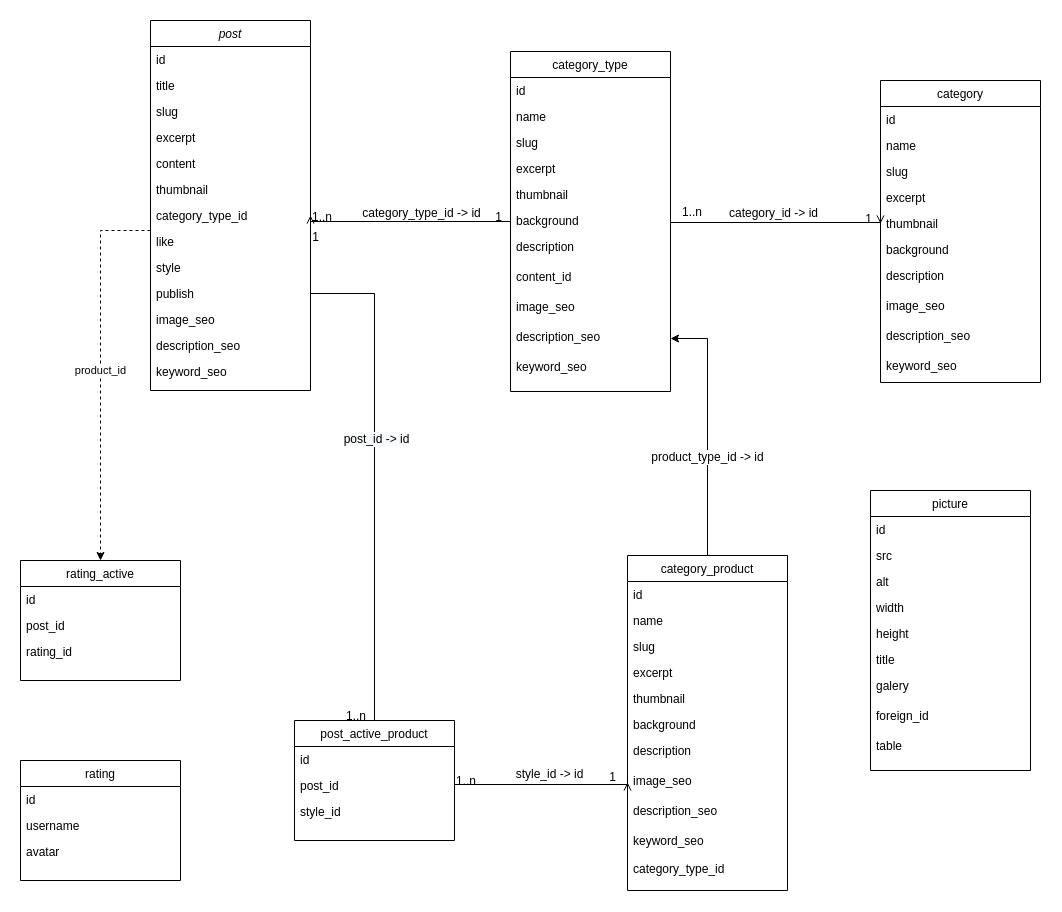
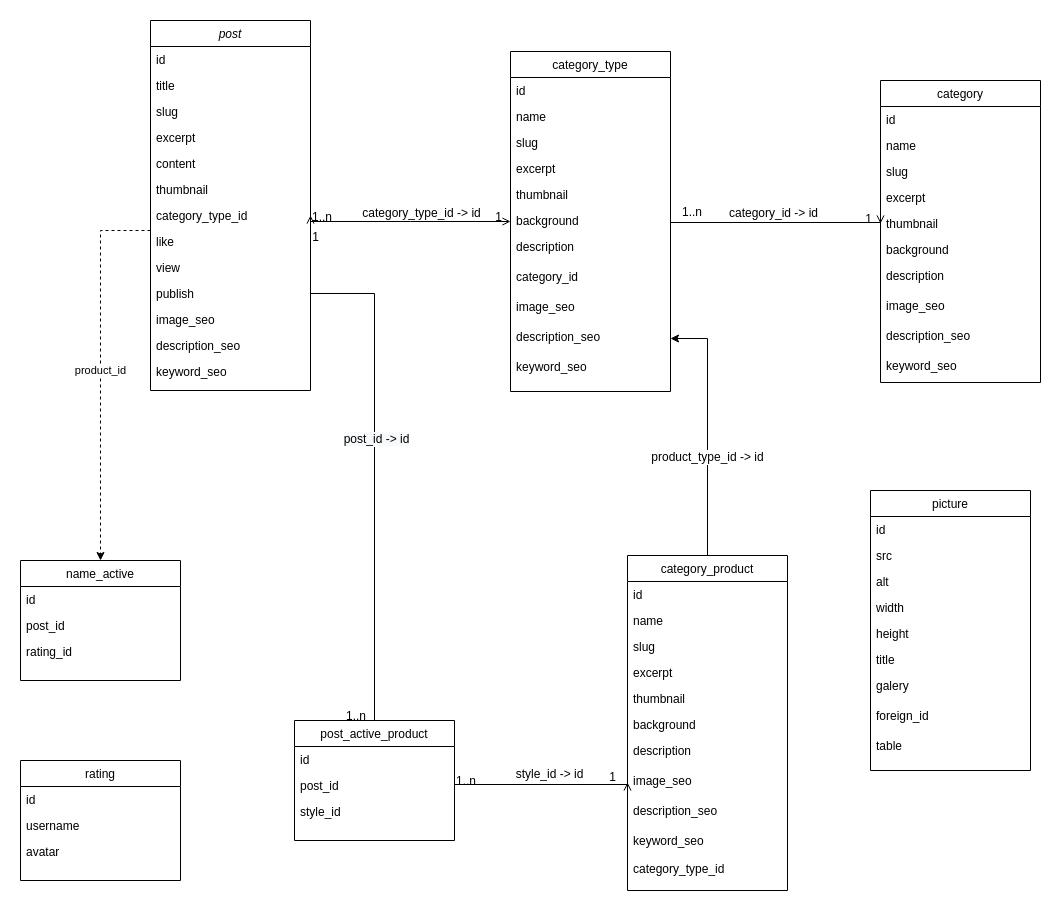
(505, 222) -> (504, 222)
(171, 268) -> (168, 268)
(548, 277) -> (551, 277)
(100, 574) -> (100, 574)
